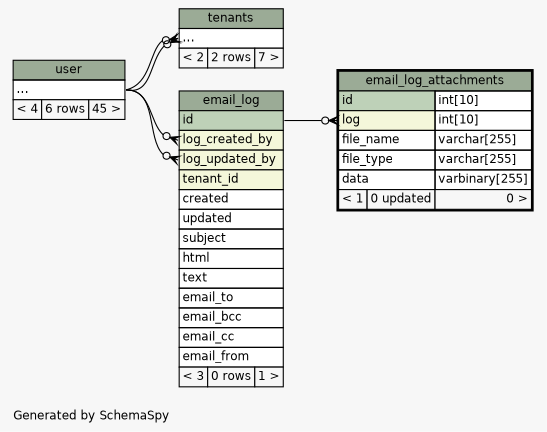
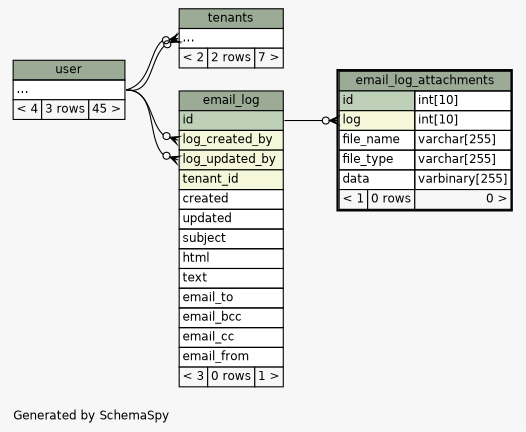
(65, 109) -> (65, 109)
(401, 199) -> (391, 199)
